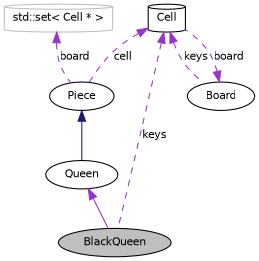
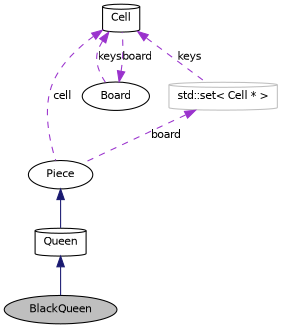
(140, 136) -> (176, 60)
(82, 175) -> (61, 242)
(101, 213) -> (61, 281)
